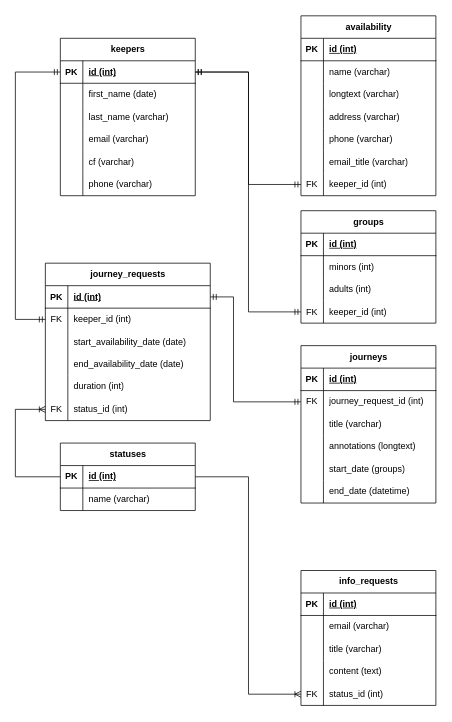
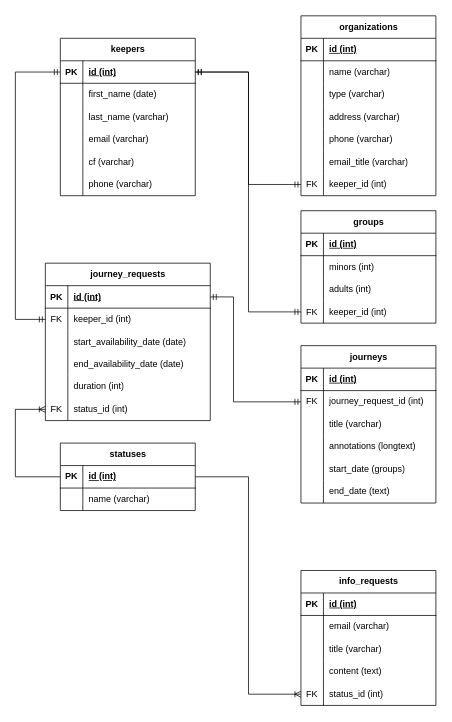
(369, 27) -> (369, 27)
(373, 94) -> (364, 94)
(375, 492) -> (366, 492)
